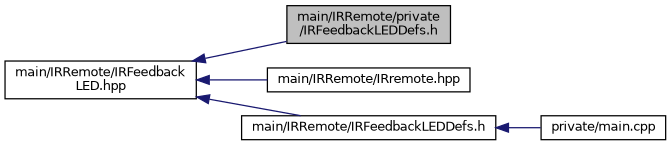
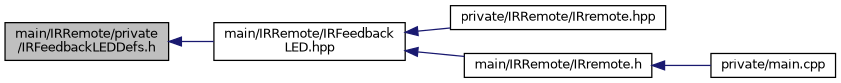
(246, 50) -> (198, 42)
(369, 80) -> (558, 18)
(369, 128) -> (558, 65)
